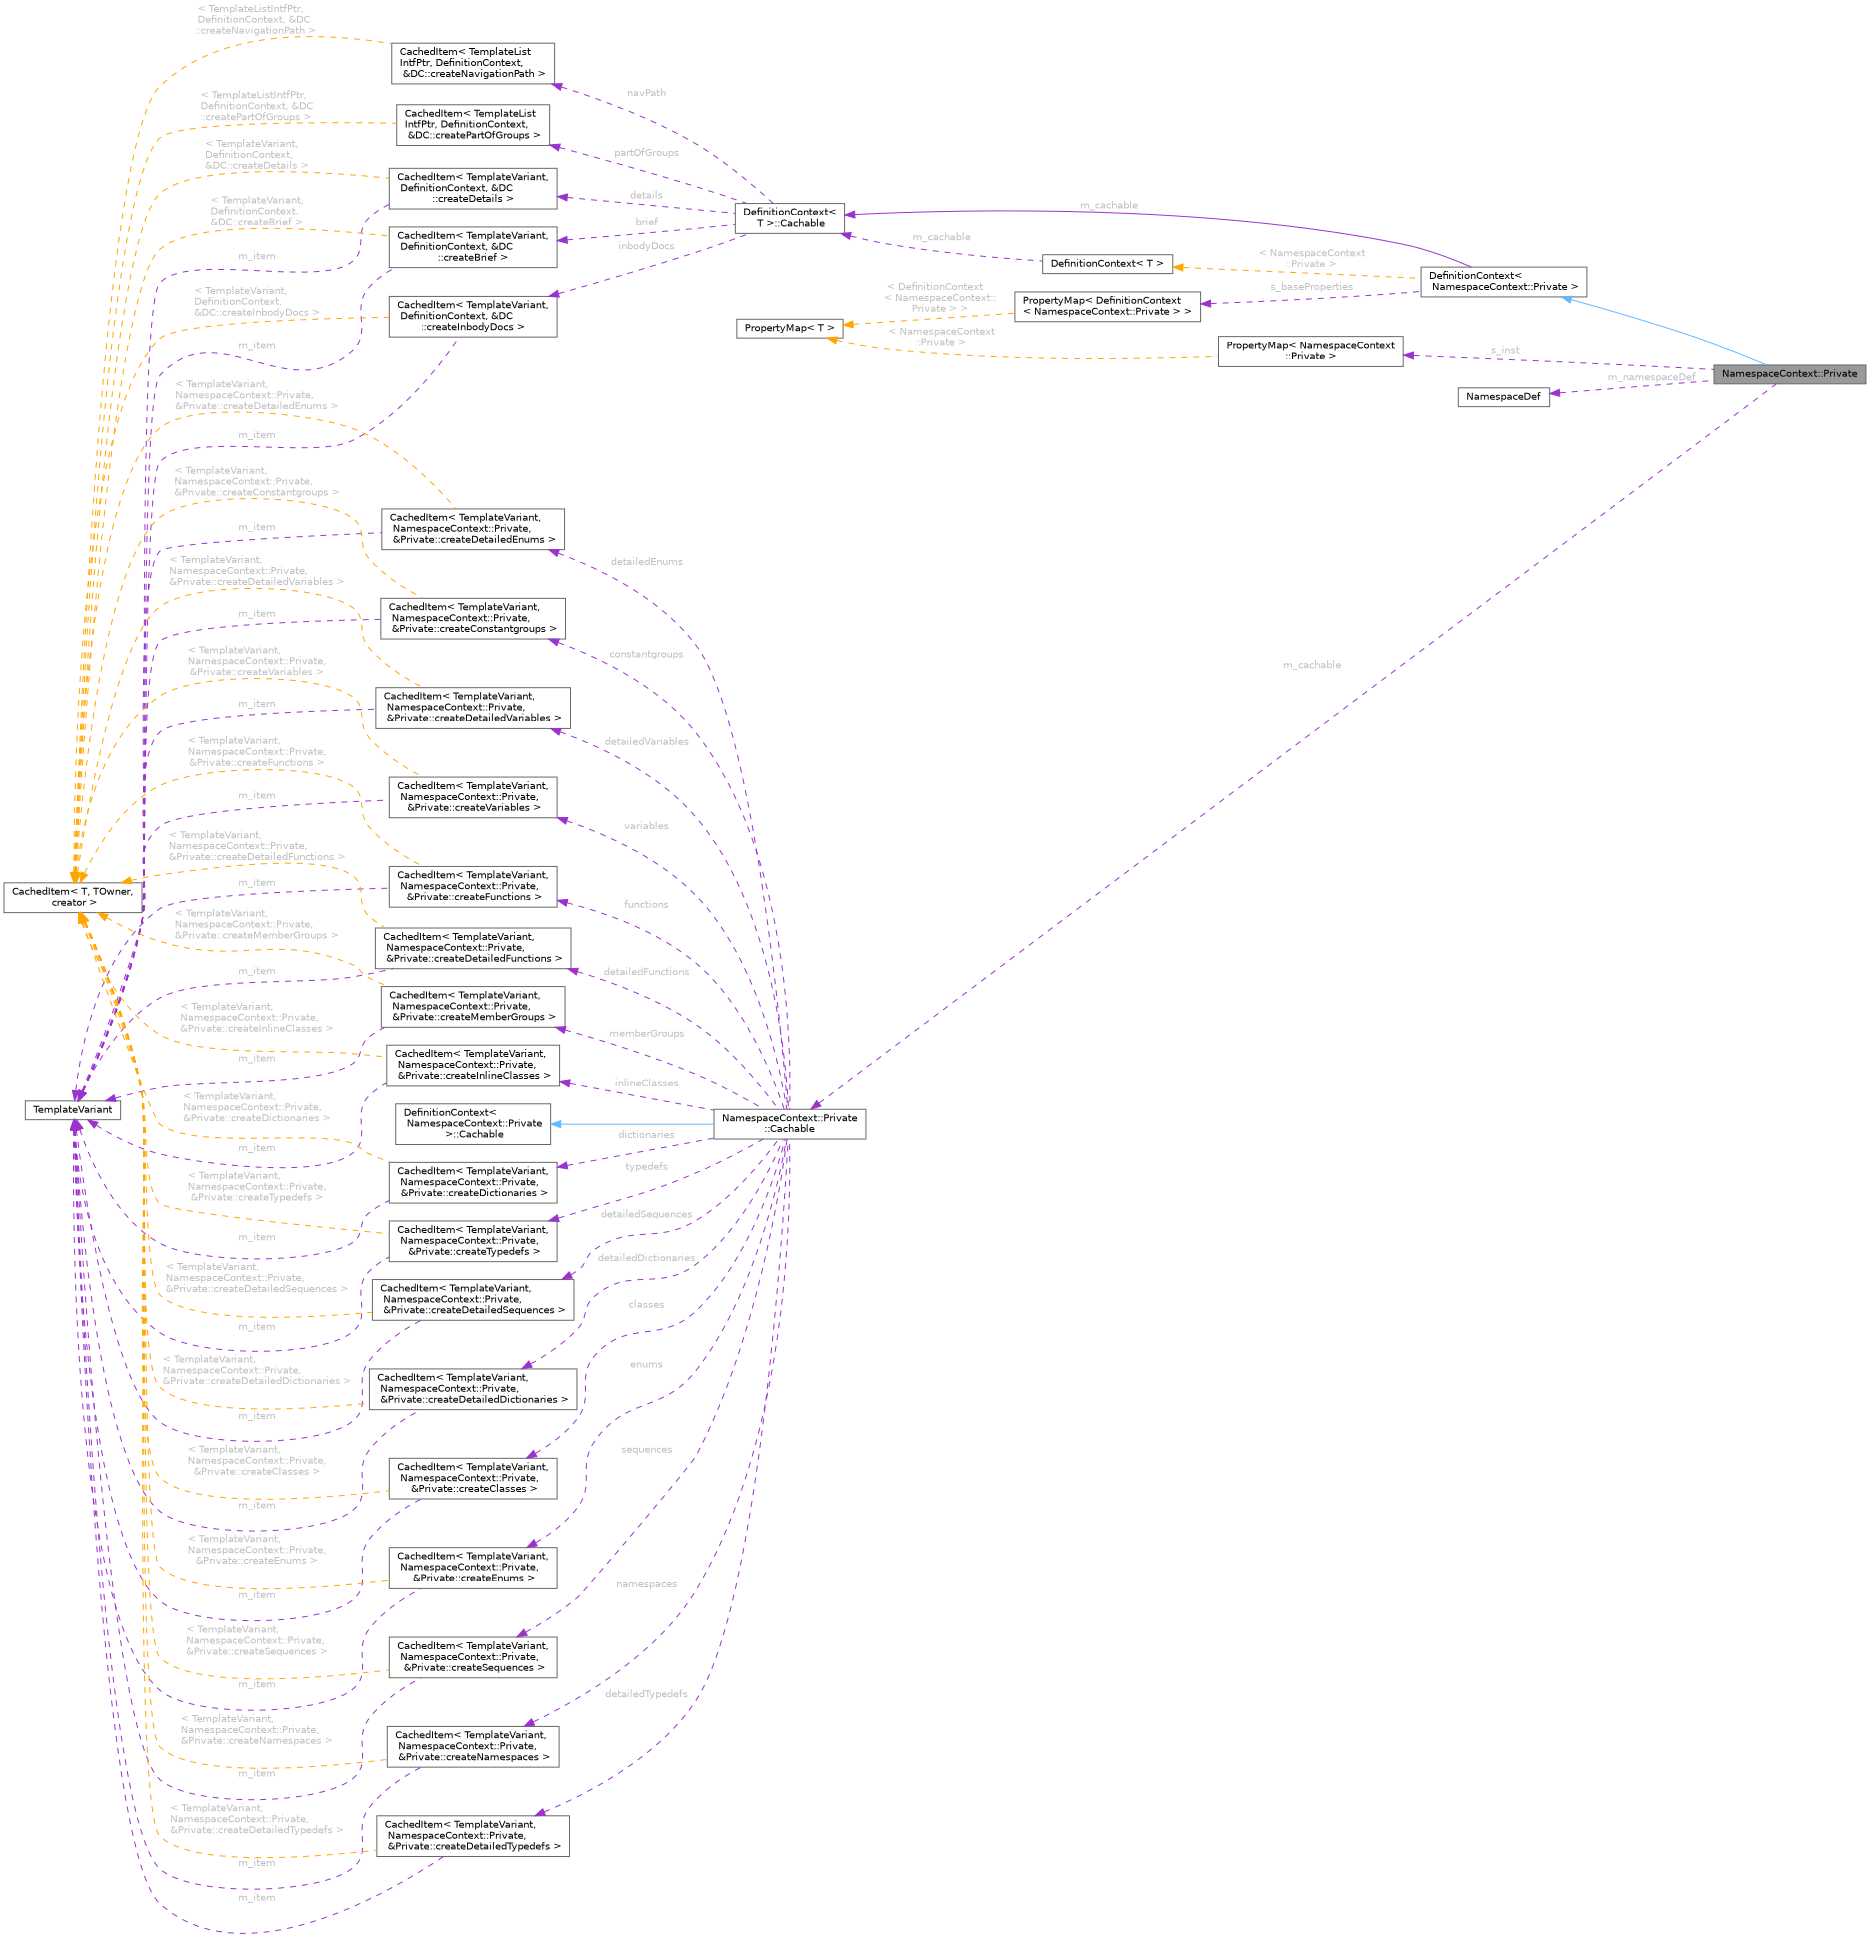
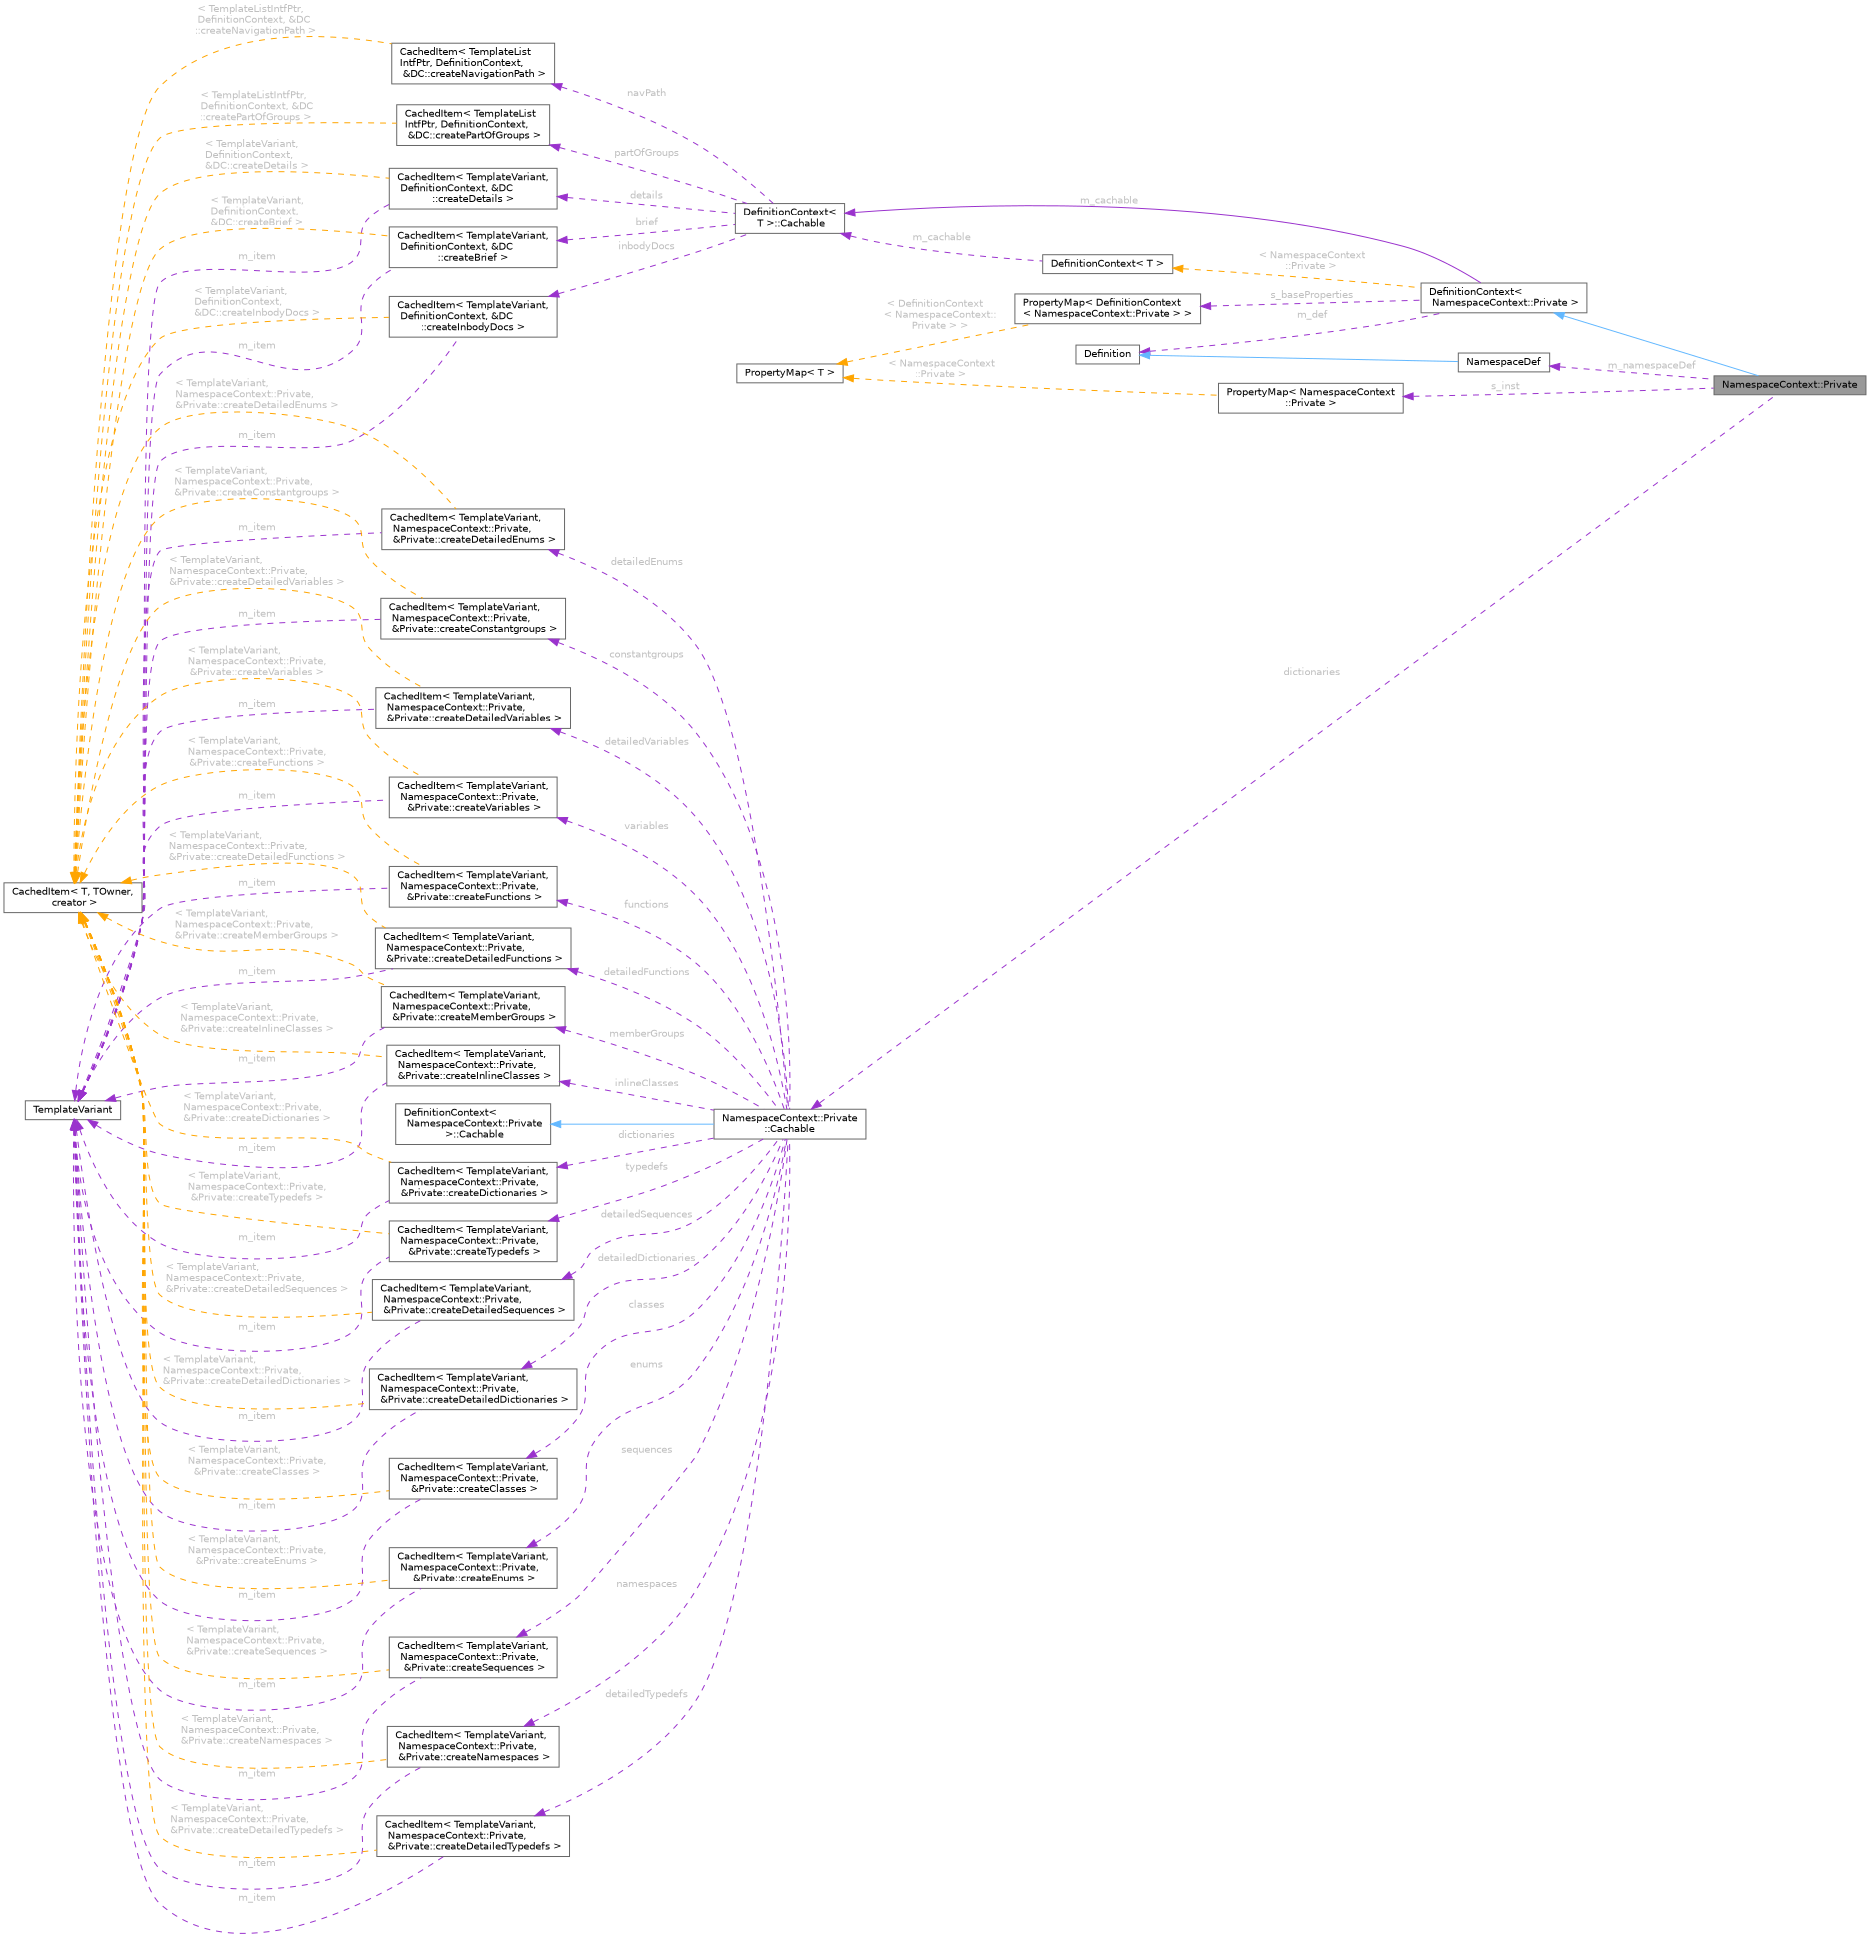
none -> (1108, 355)
(1311, 666) -> (1311, 673)
